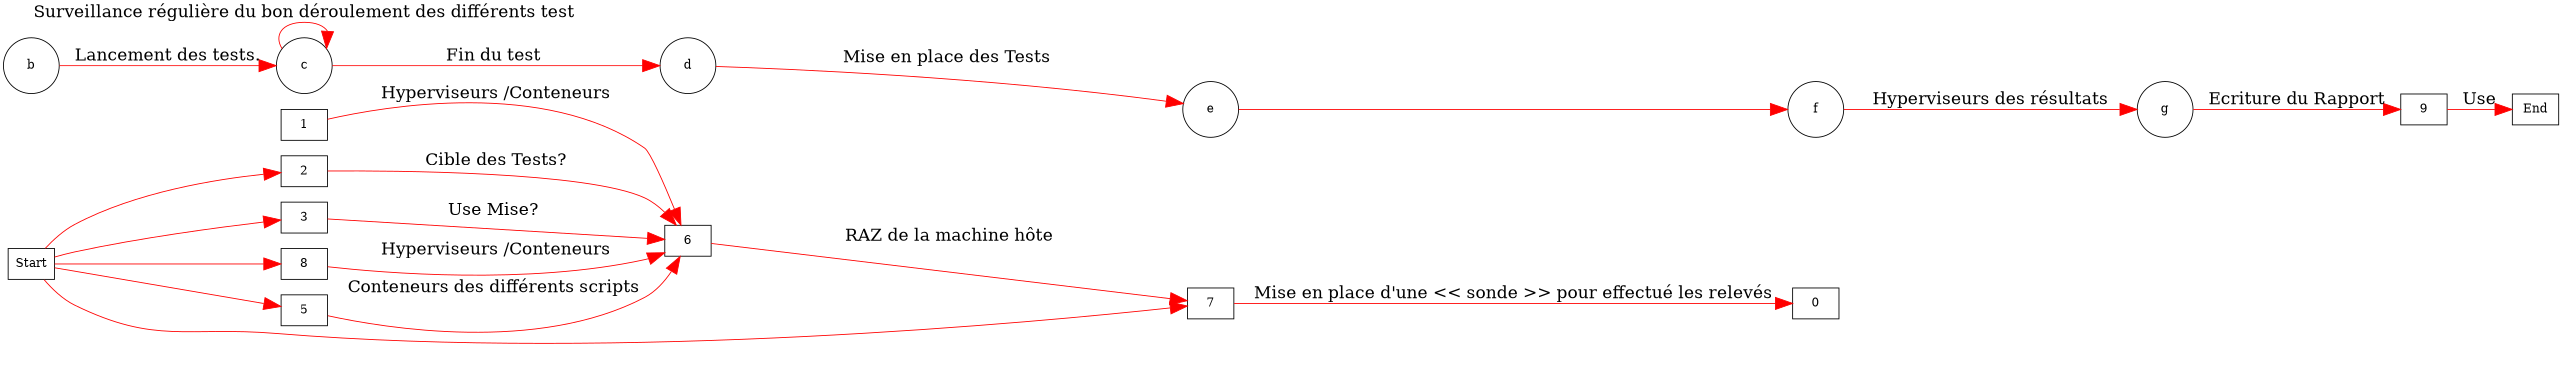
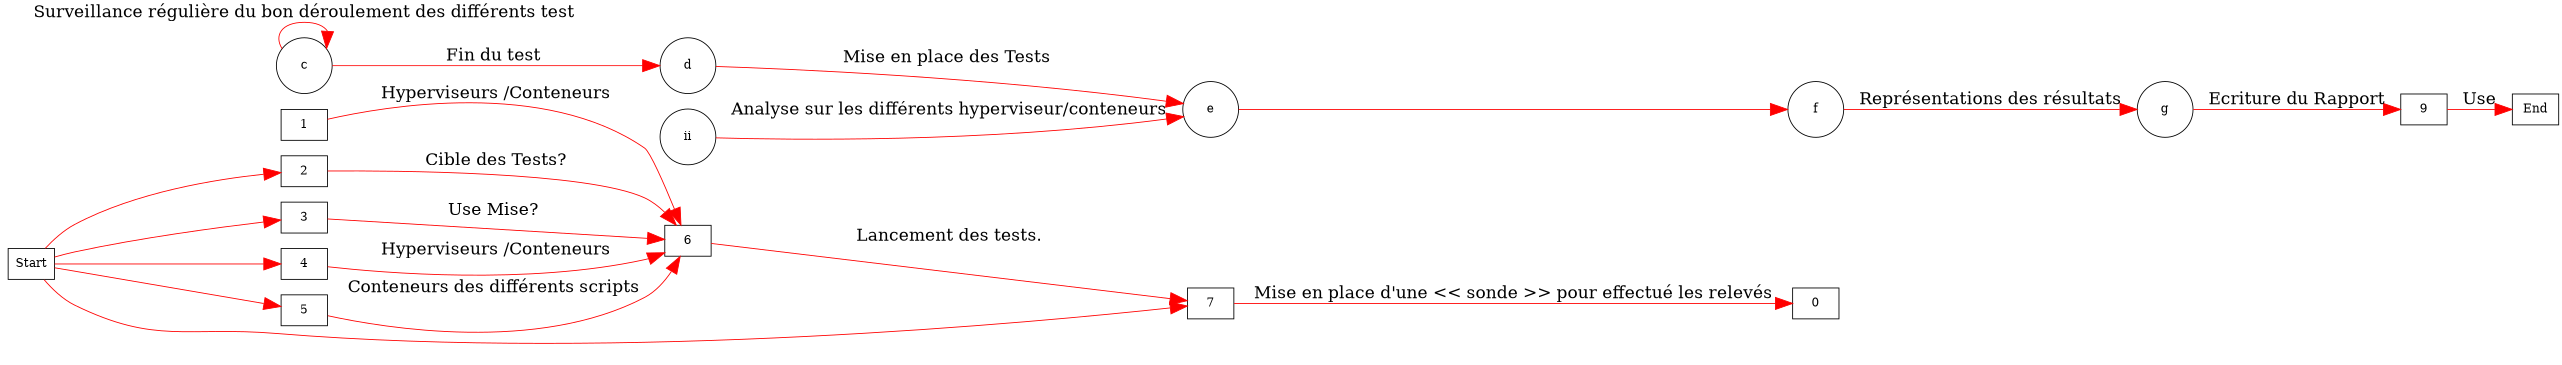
(31, 66) -> none
(1990, 100) -> (1990, 100)
none -> (688, 137)
(949, 236) -> (949, 236)
(304, 264) -> (304, 264)
